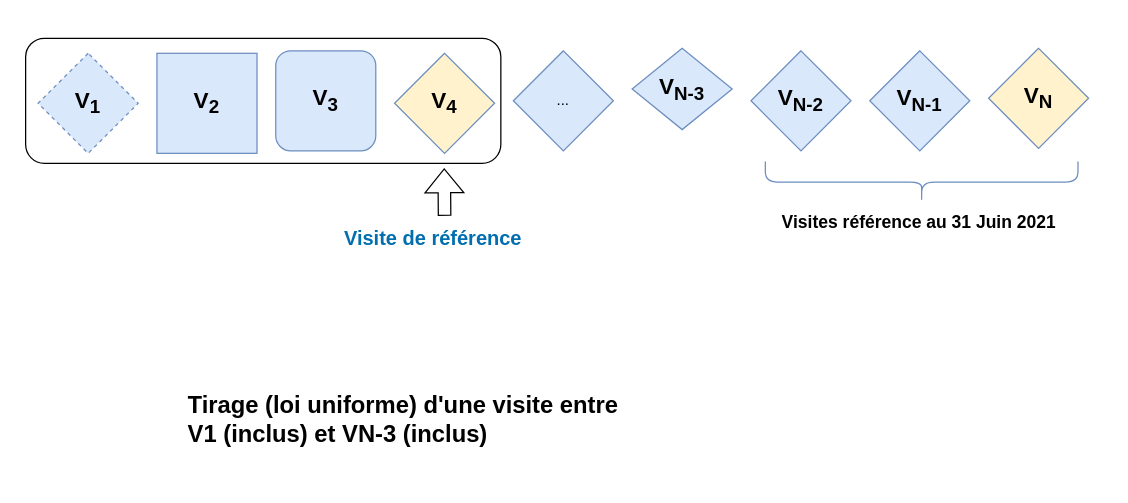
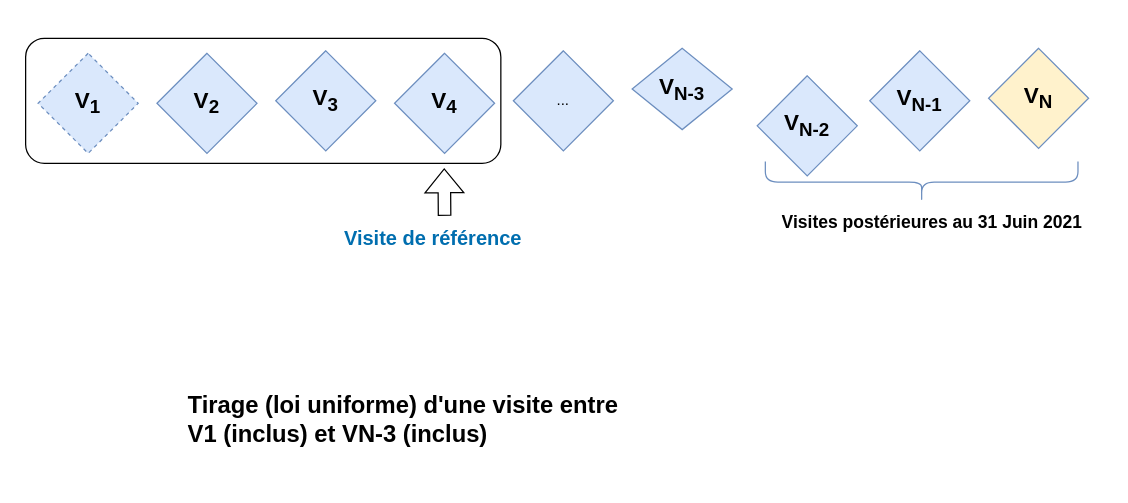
(326, 101) -> (326, 101)
(801, 101) -> (807, 126)
(207, 103) -> (207, 103)
(444, 103) -> (444, 103)
(905, 210) -> (916, 210)
